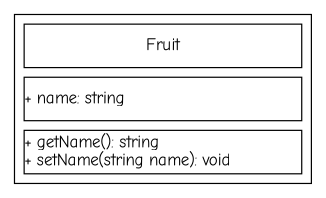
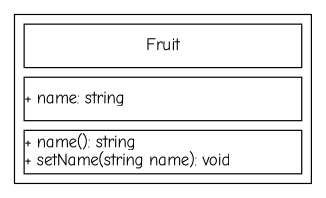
(163, 152) -> (163, 152)
